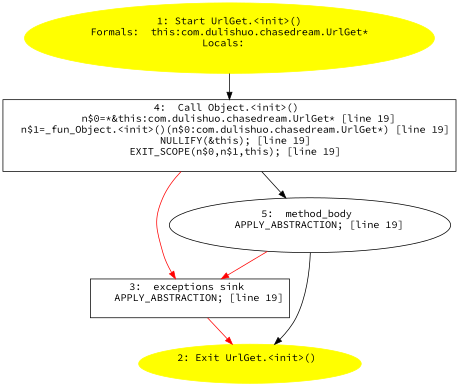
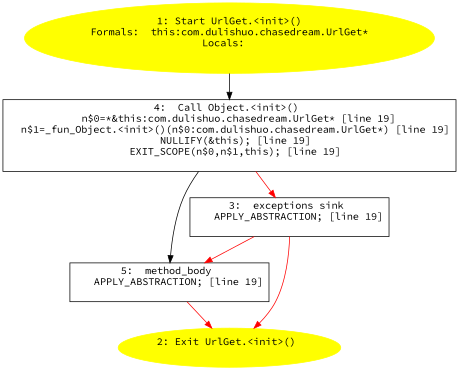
(310, 225) -> (169, 282)
(248, 263) -> (233, 248)
(303, 299) -> (197, 312)
